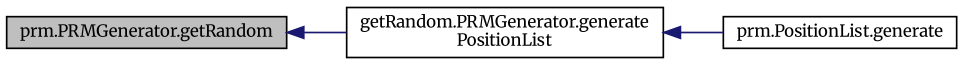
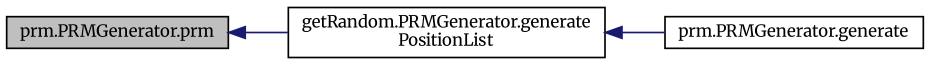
(147, 32) -> (118, 32)
(840, 32) -> (794, 32)
